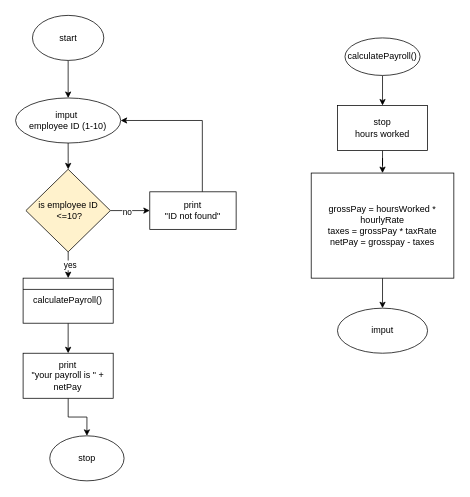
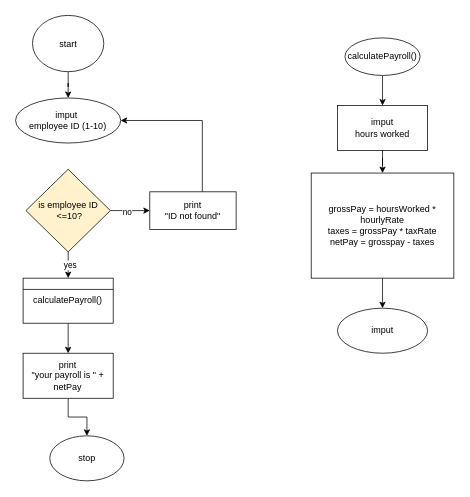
(68, 38) -> (68, 44)
(382, 128) -> (382, 128)
(68, 158) -> none
